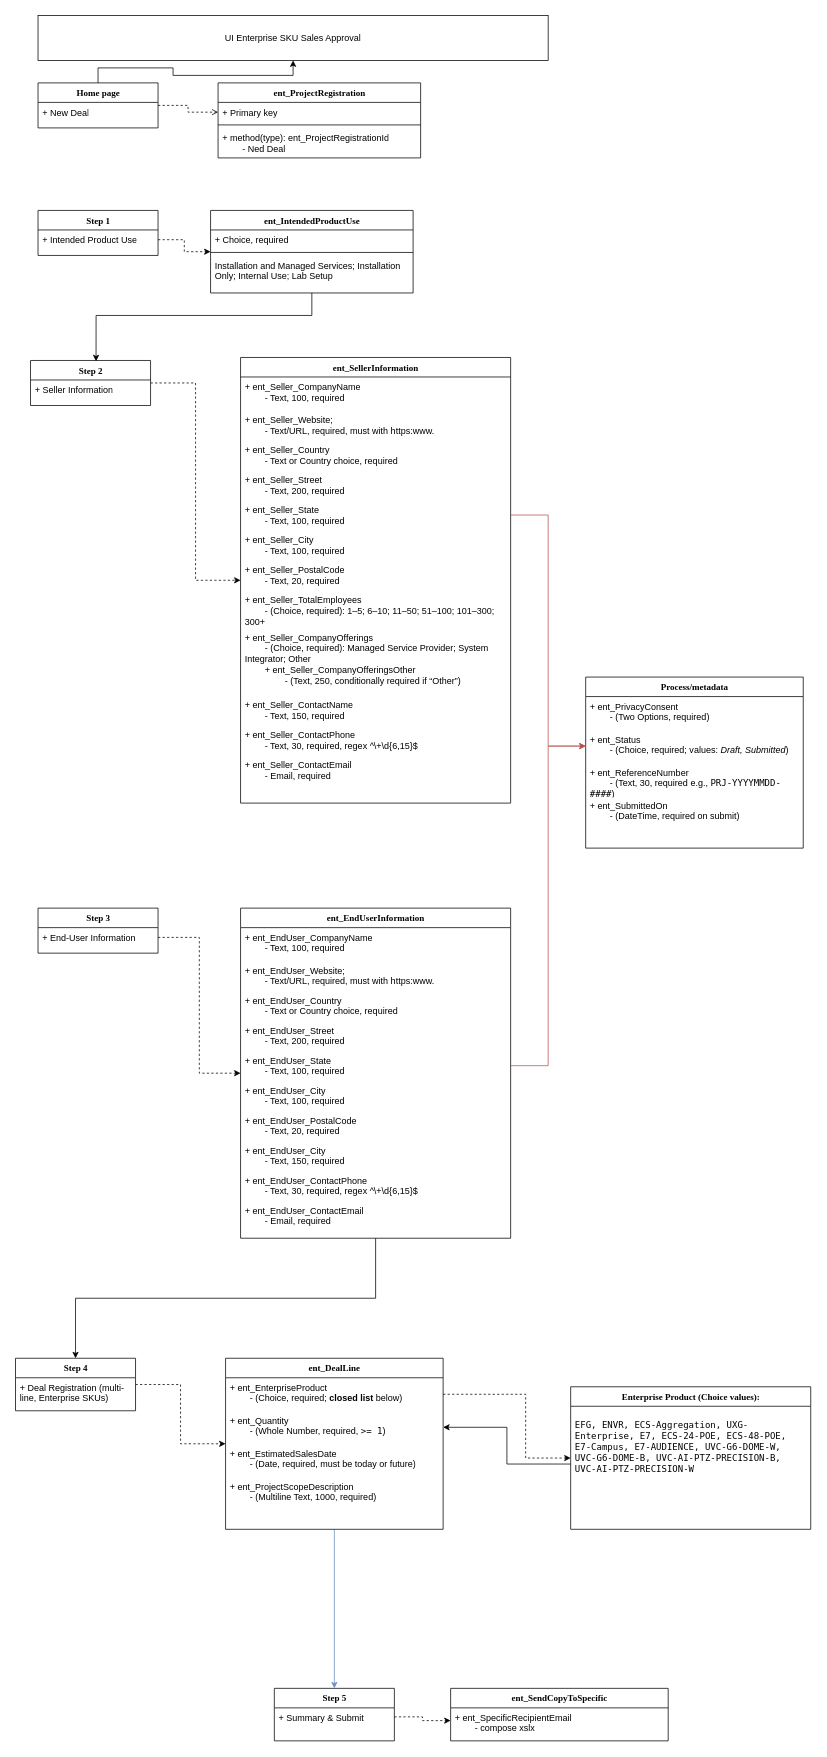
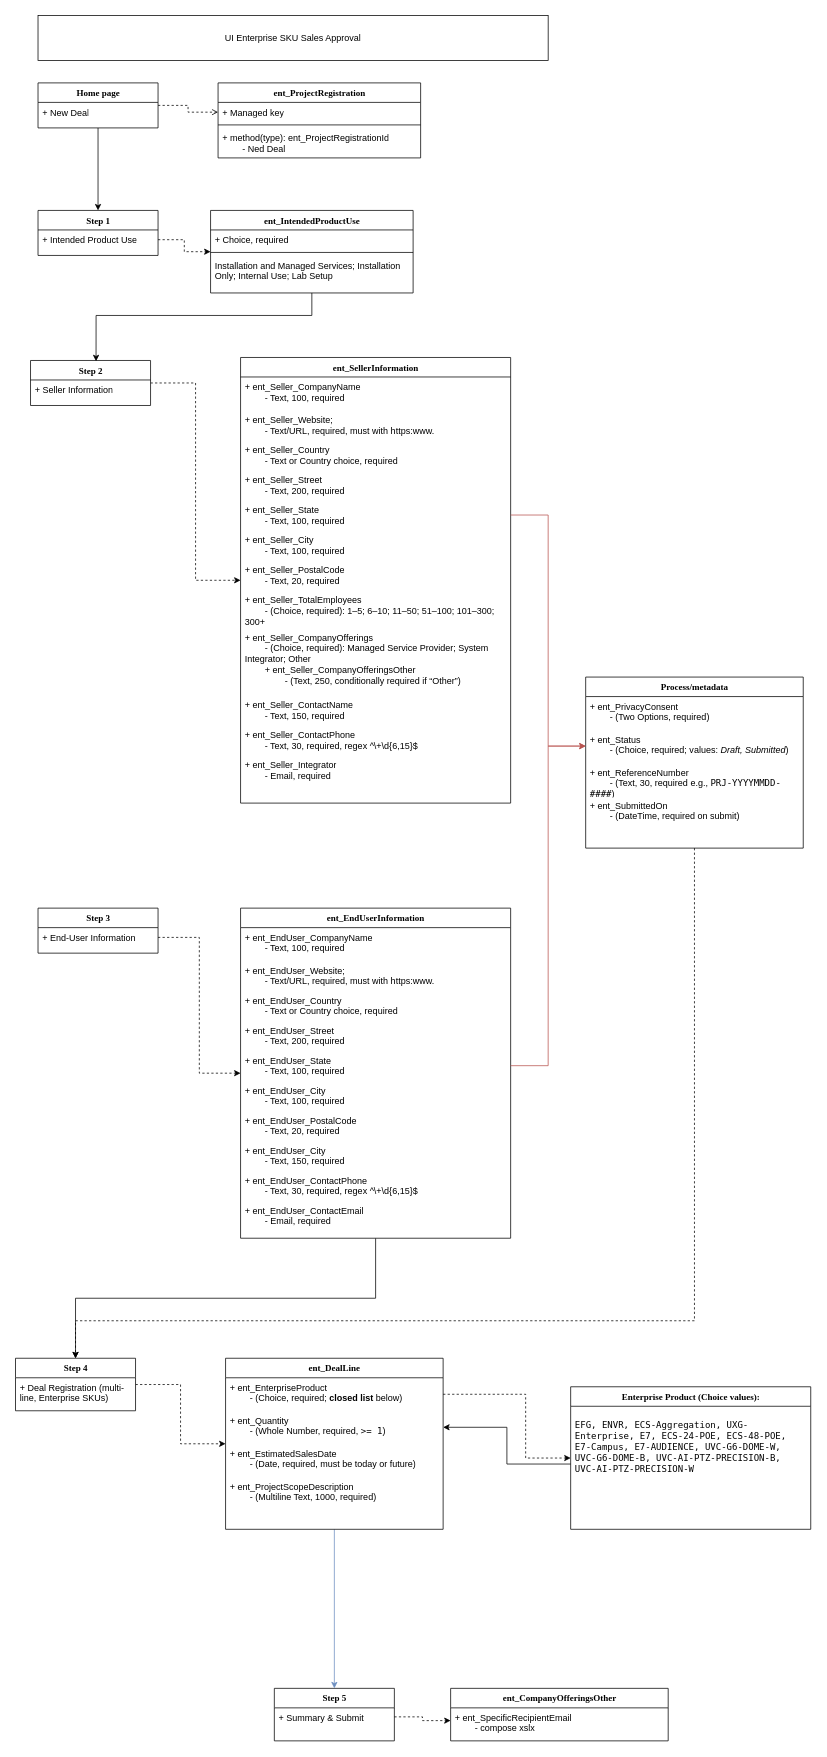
(233, 75) -> (98, 204)
(252, 113) -> (253, 113)
(303, 771) -> (300, 771)
none -> (622, 1320)
(560, 1699) -> (560, 1699)
